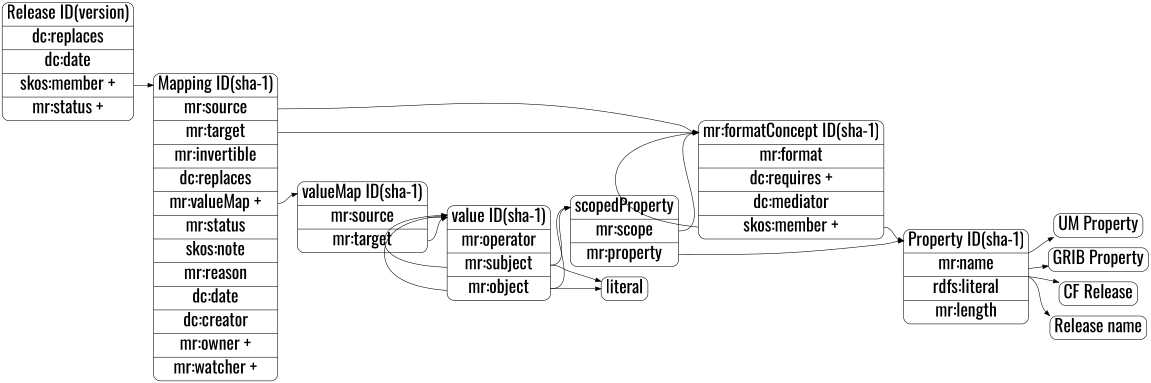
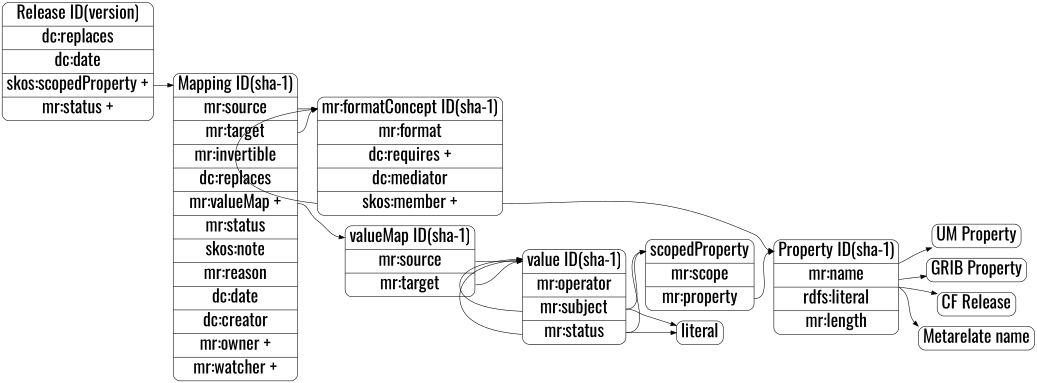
(68, 84) -> (78, 84)
(689, 184) -> none
(499, 288) -> (574, 332)
(1098, 328) -> (977, 338)
